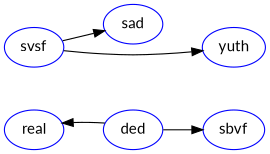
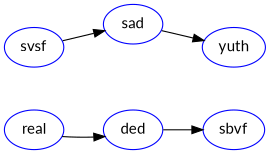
(128, 55) -> (177, 34)
(89, 122) -> (78, 137)
